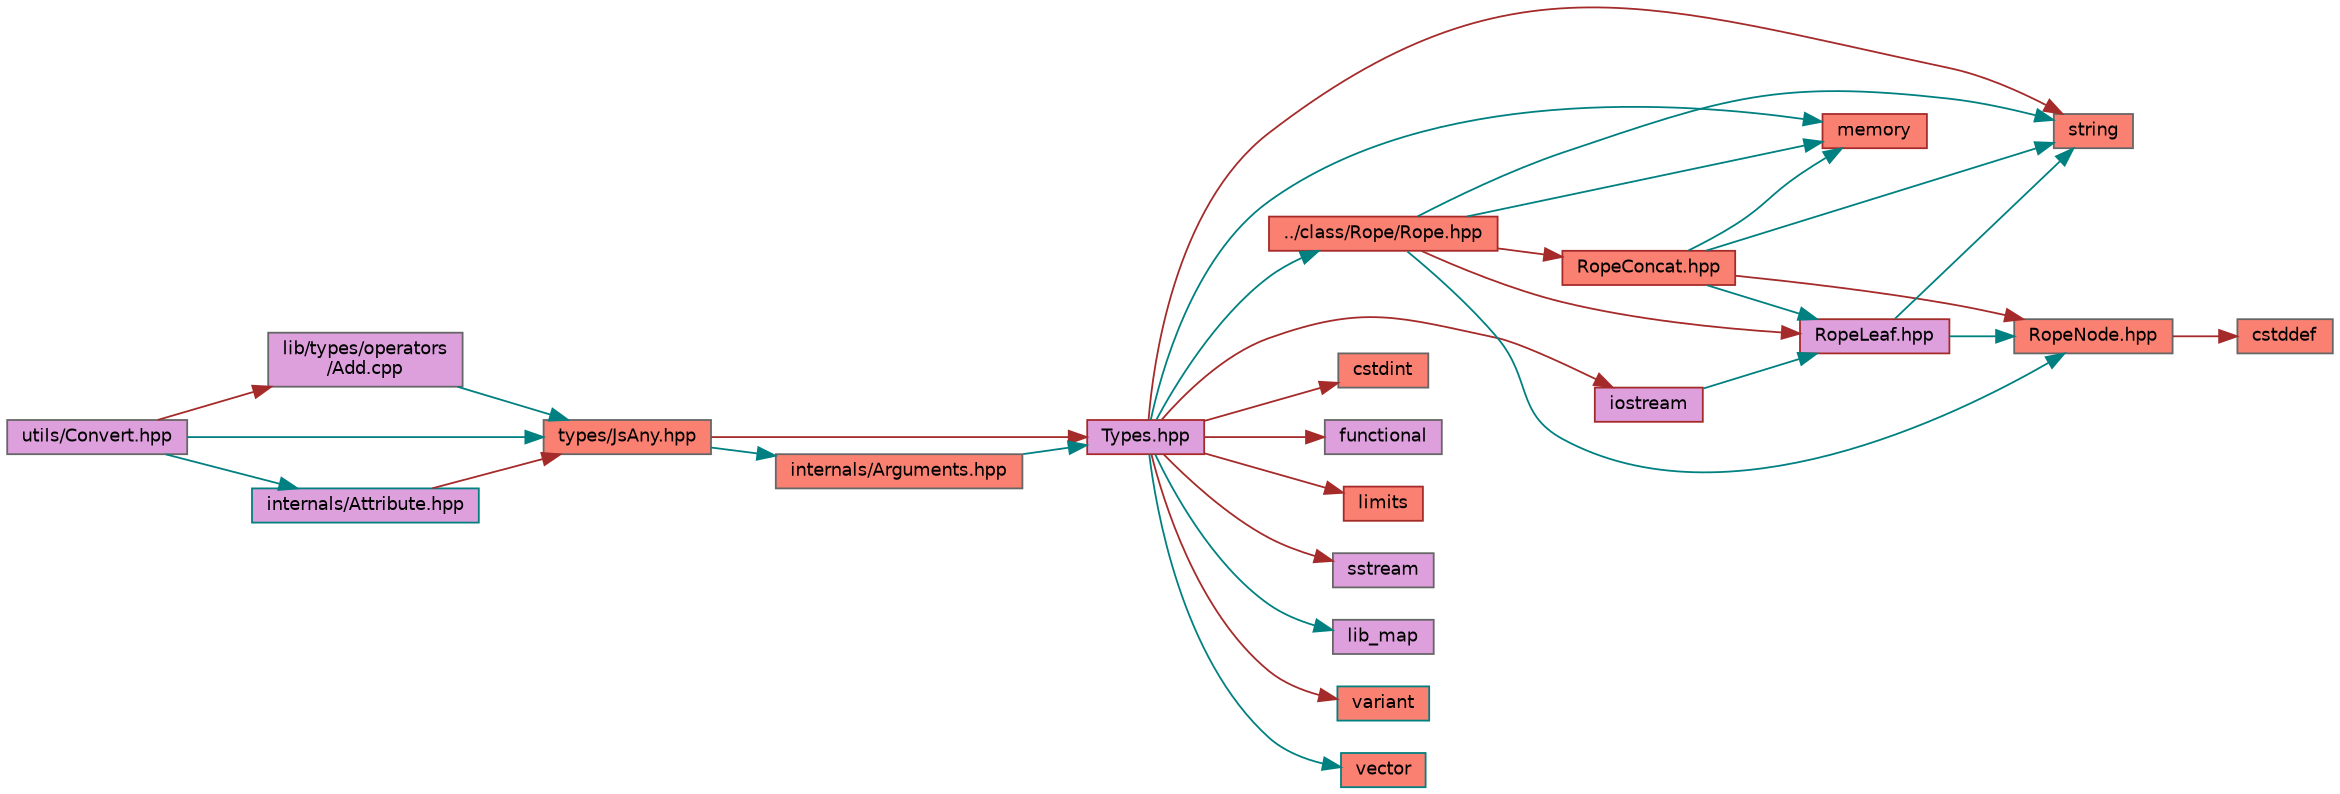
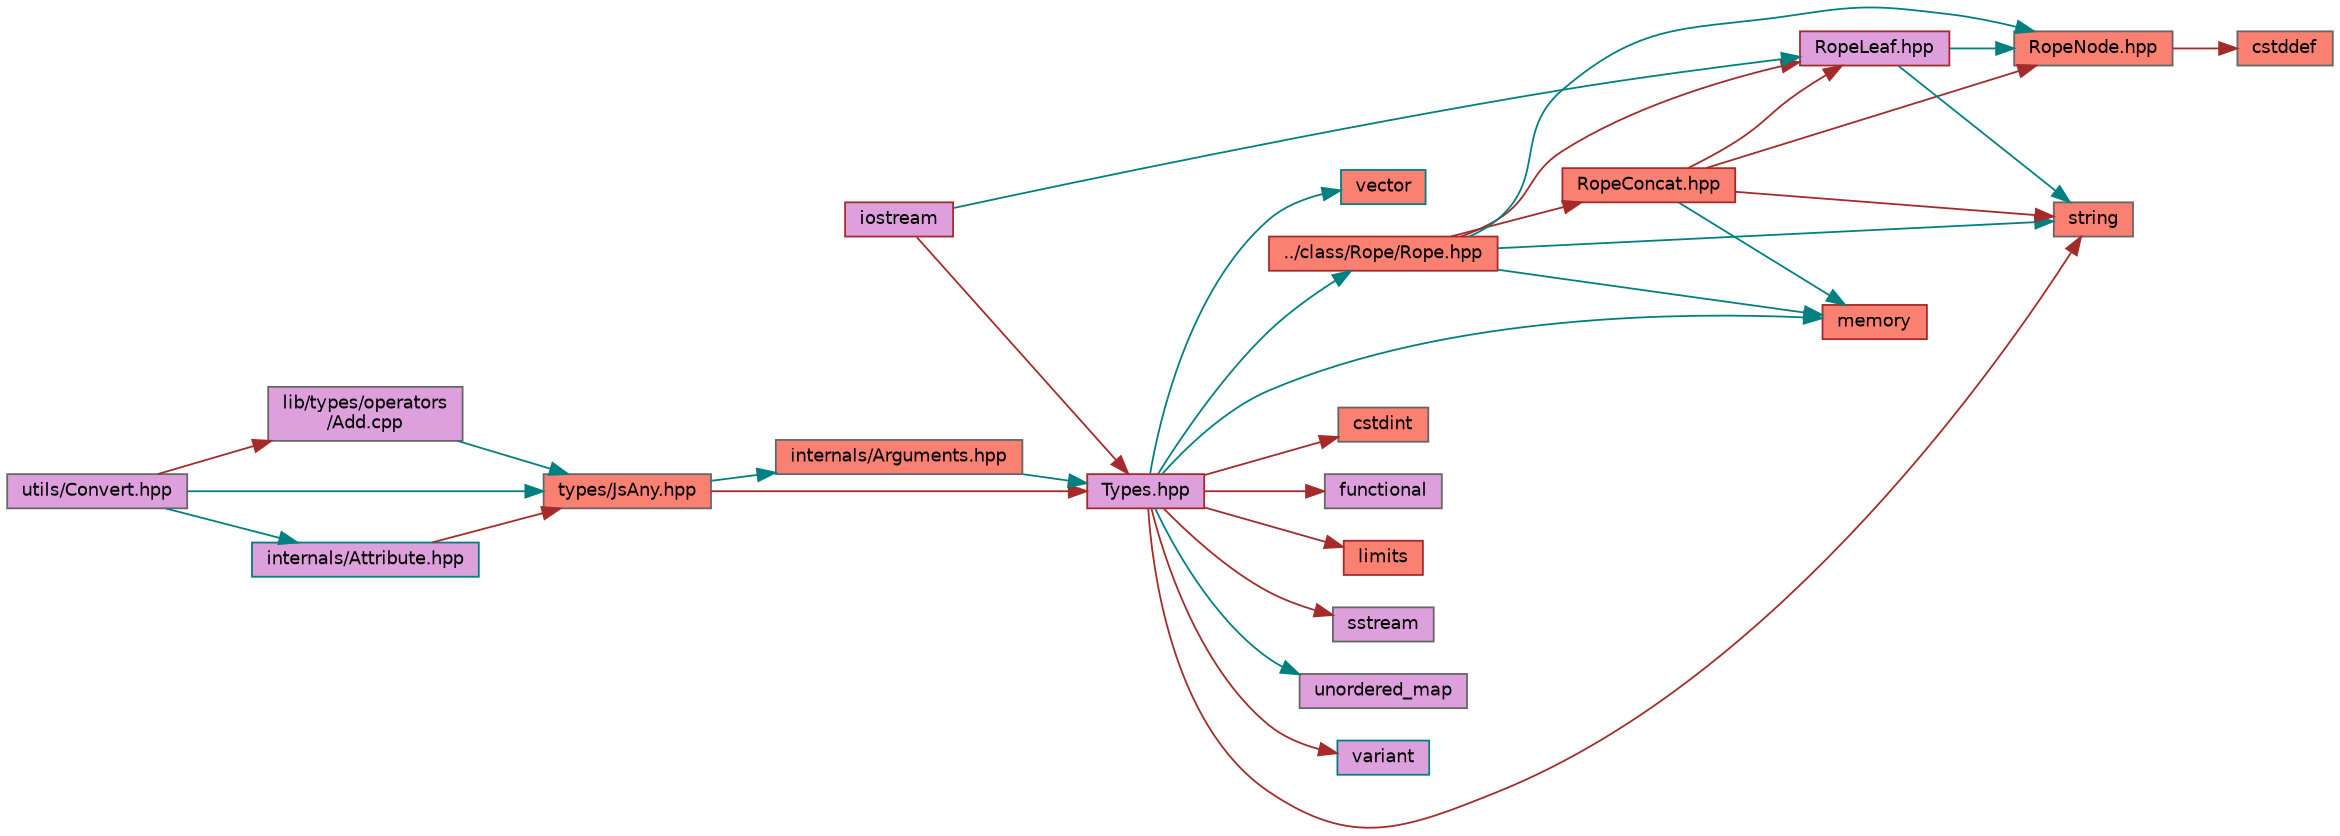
(1871, 199) -> (1885, 203)
(1753, 299) -> (1759, 125)
(1368, 317) -> (1016, 349)
(1383, 637) -> (1383, 691)
(1383, 703) -> (1383, 758)
